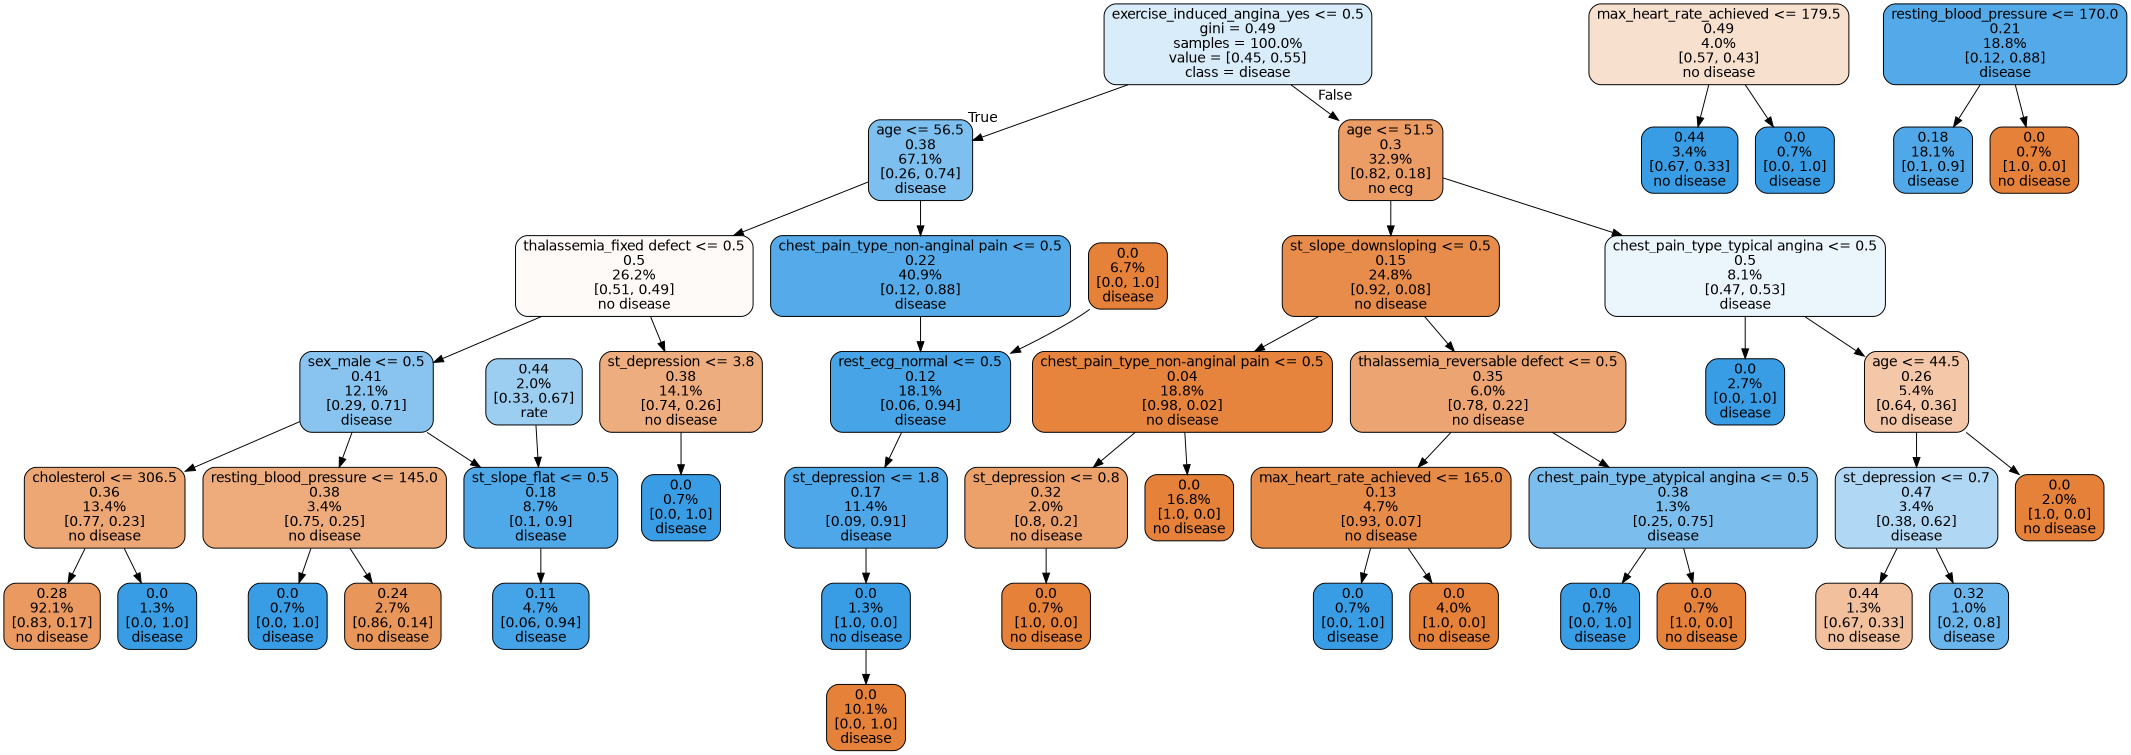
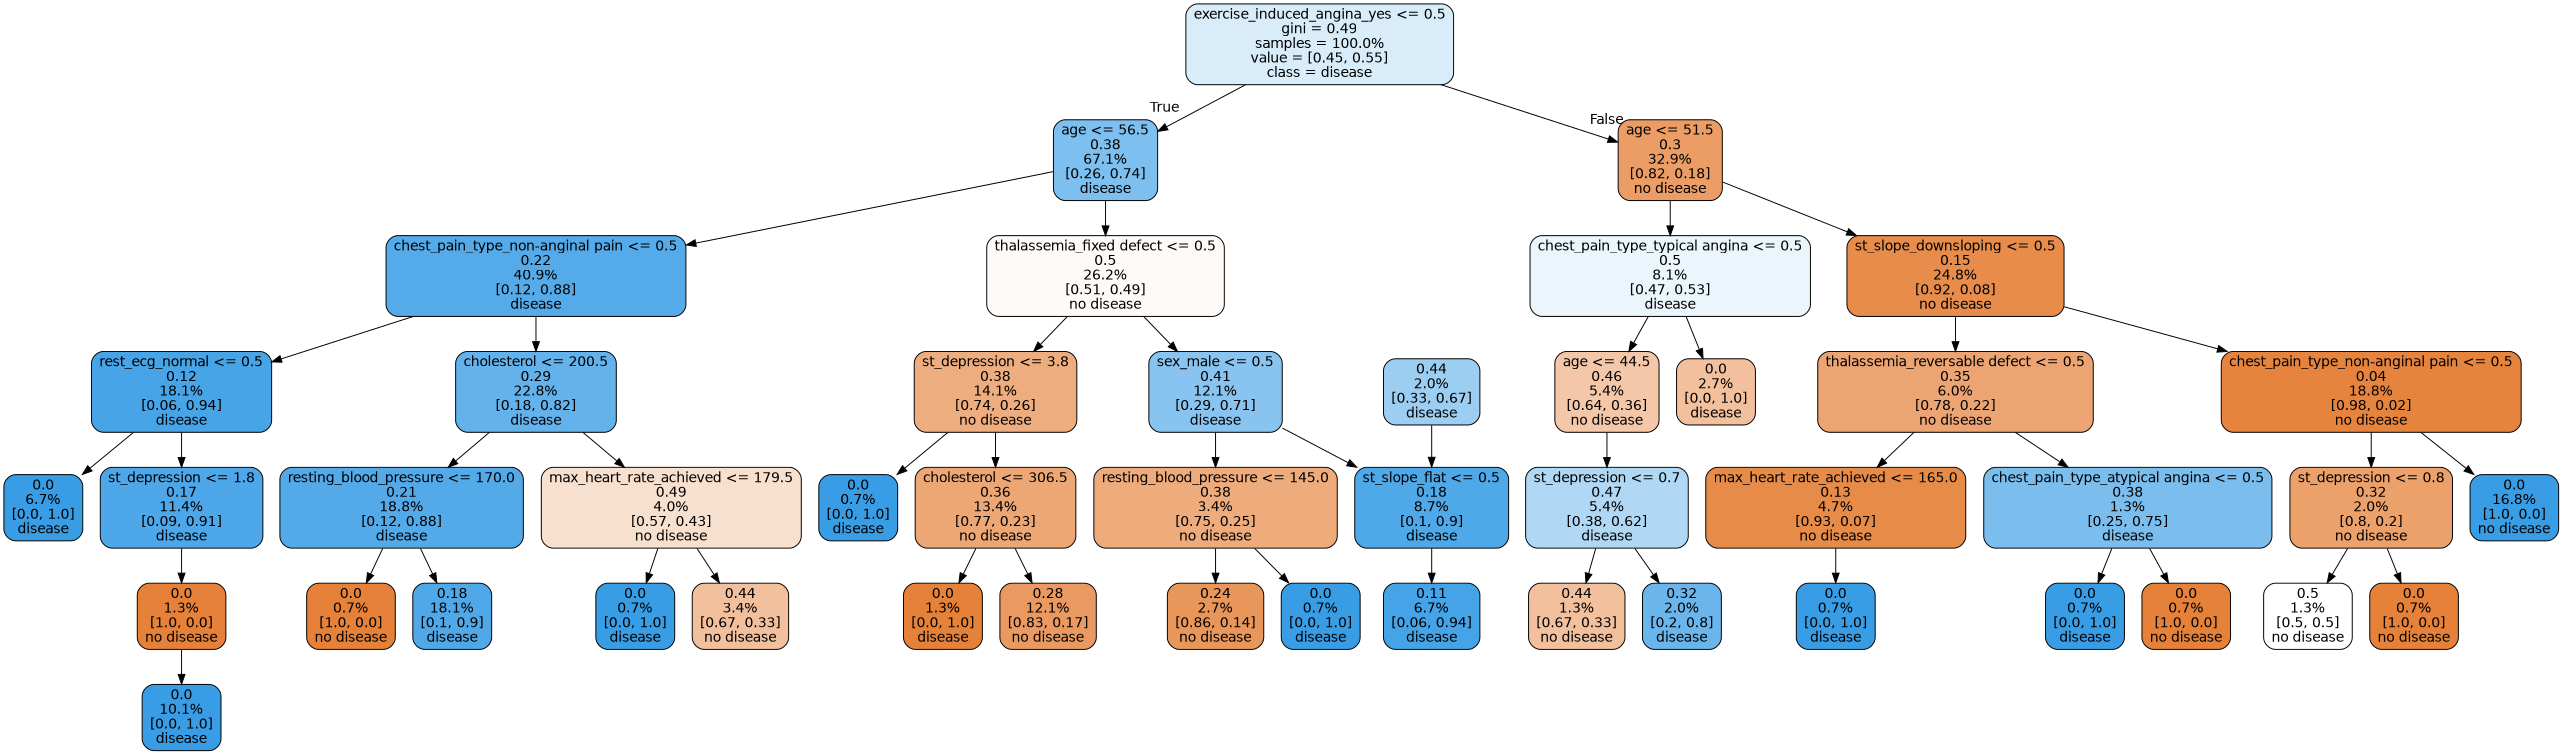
(1391, 160) -> (1670, 160)
(1690, 160) -> (740, 616)
(1128, 276) -> (43, 508)
(1055, 330) -> (112, 450)
(534, 392) -> (1432, 392)
none -> (536, 392)
(1745, 392) -> (1716, 392)
(1917, 392) -> (1607, 392)
(247, 444) -> (996, 445)
(1189, 508) -> (2514, 508)
(1917, 508) -> (1607, 508)
(2060, 508) -> none
(52, 616) -> (1048, 616)
(157, 616) -> (943, 616)
(541, 616) -> (1432, 616)
(866, 616) -> (182, 616)
(1454, 616) -> none
(1969, 616) -> (1682, 616)
none -> (2308, 616)
(866, 718) -> (182, 718)
